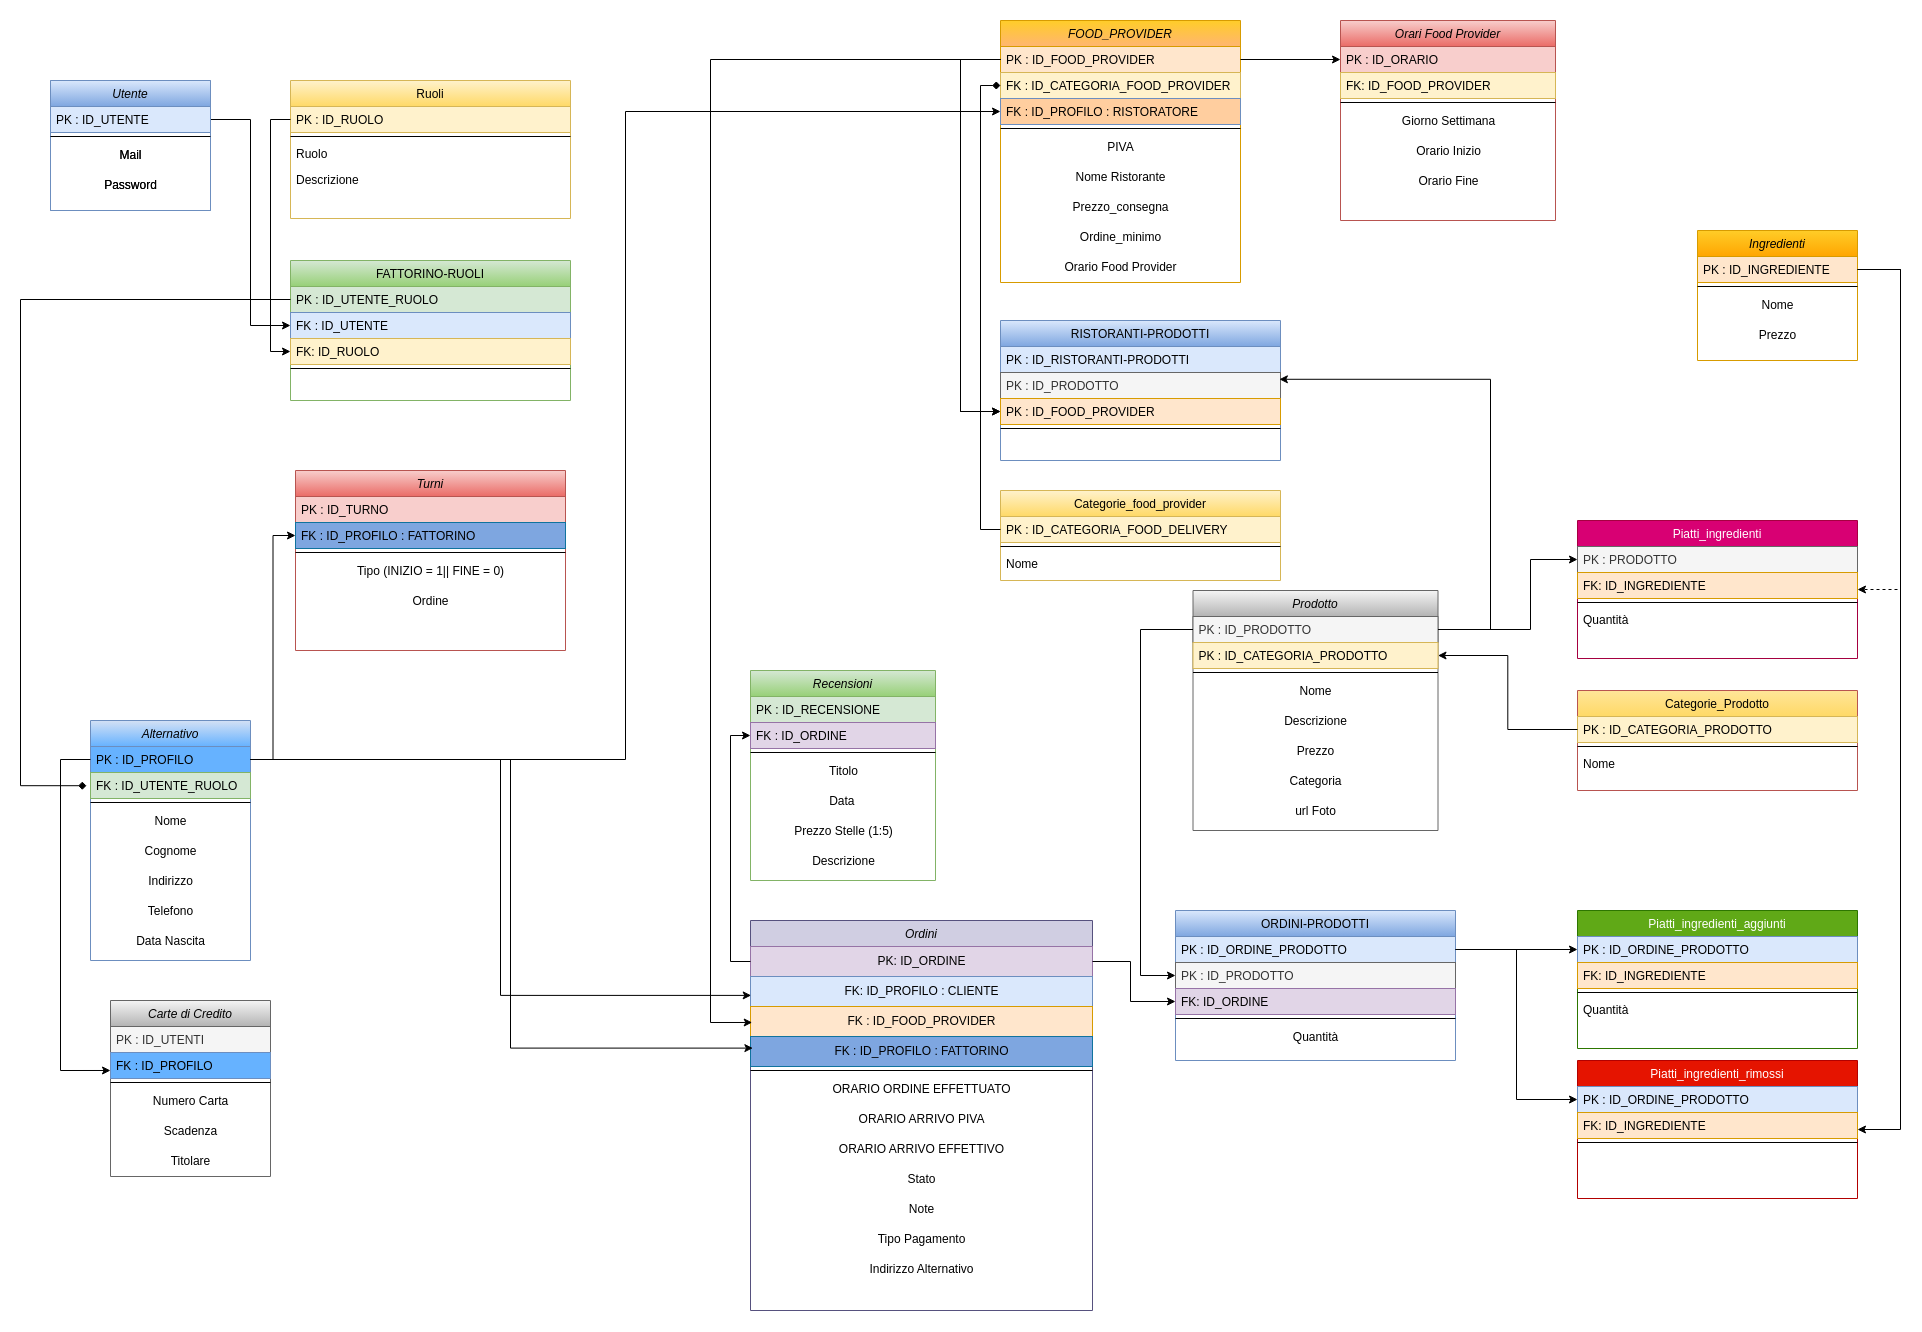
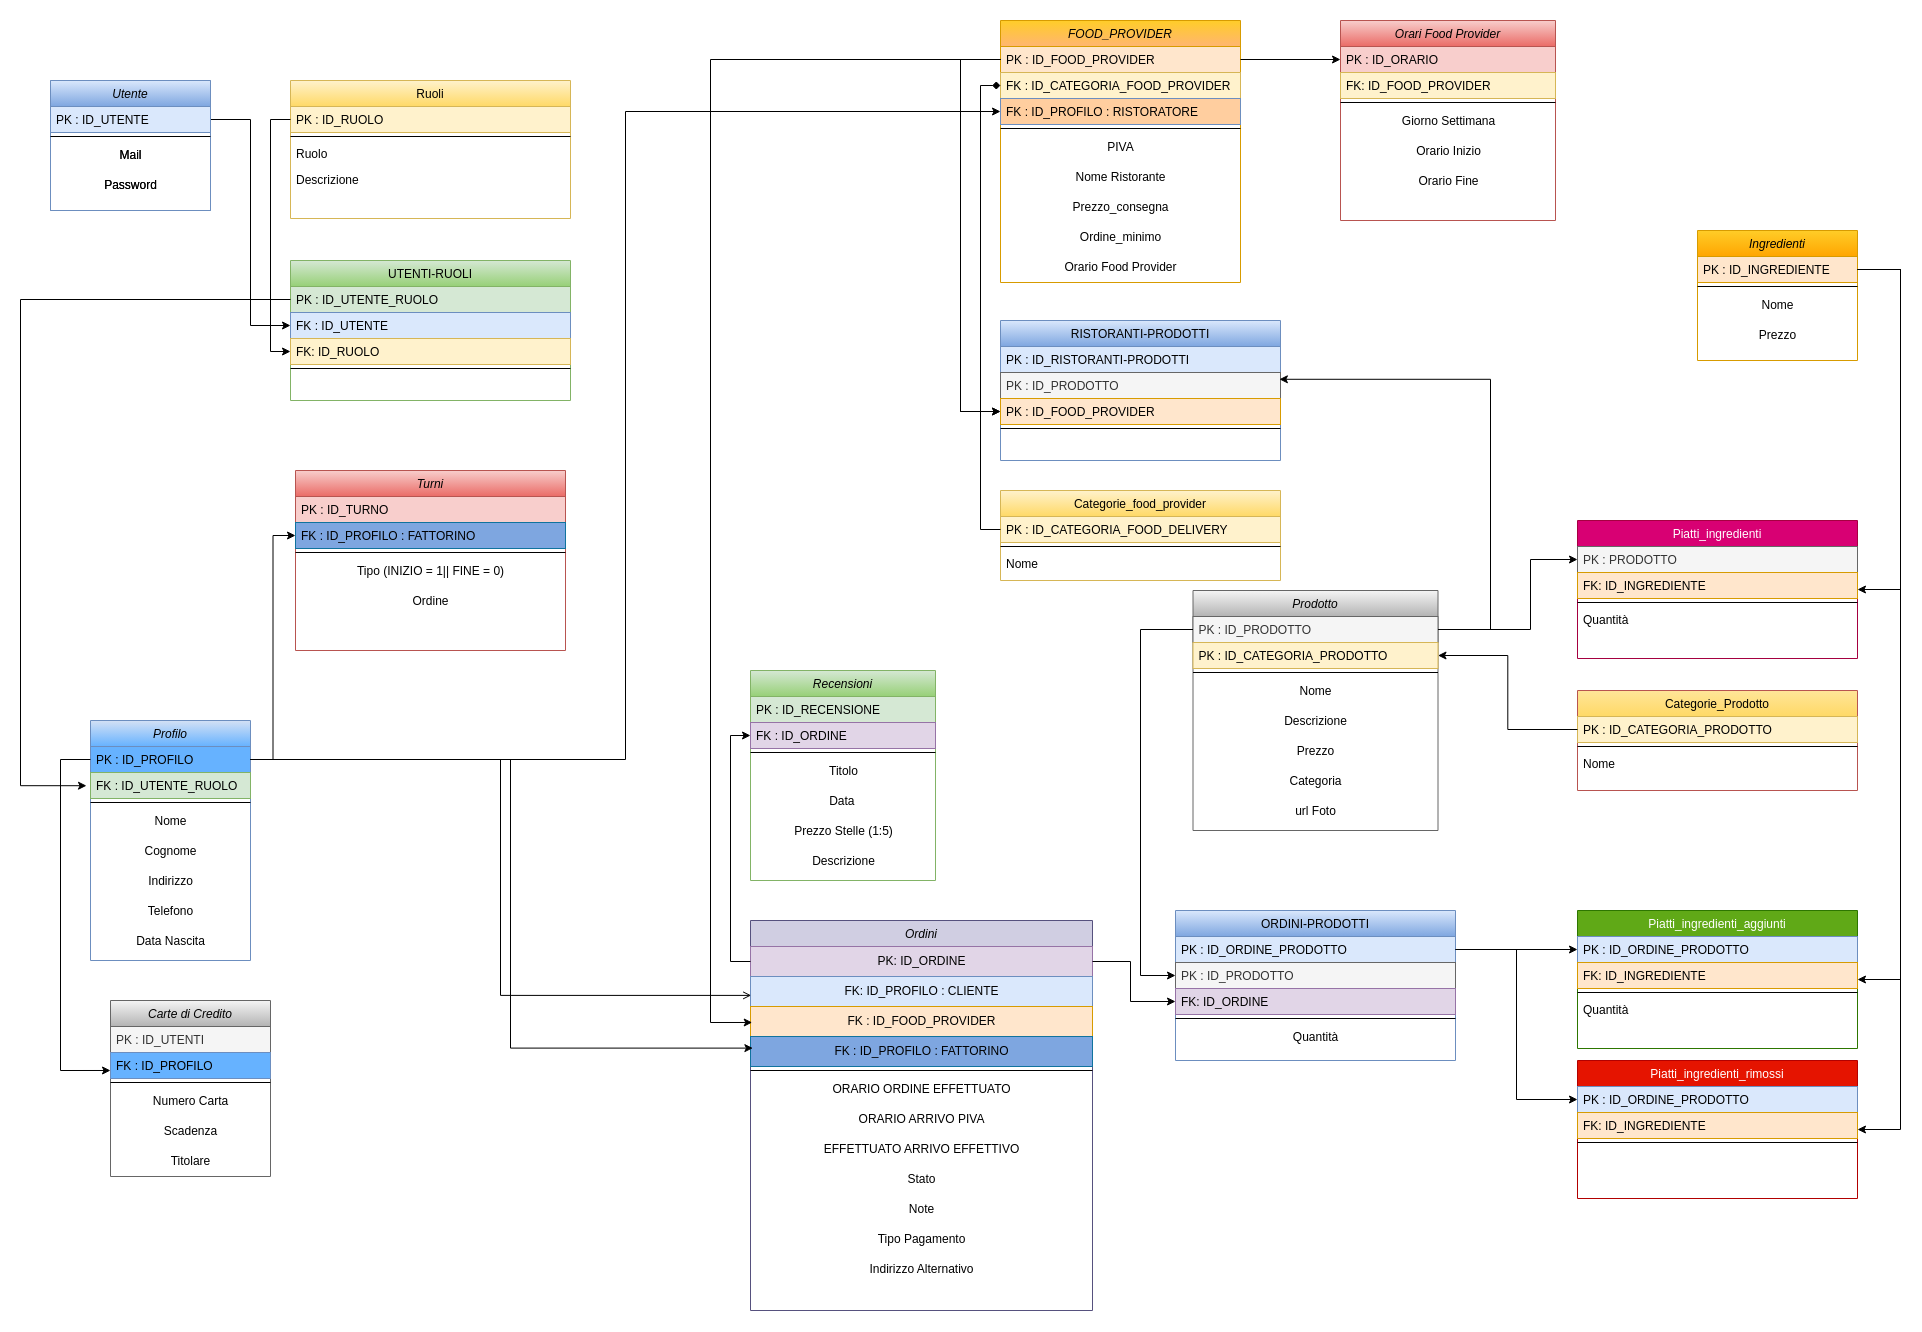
(430, 274) -> (430, 274)
(1882, 590) -> (1882, 590)
(170, 734) -> (170, 734)
(77, 786) -> (78, 786)
none -> (1881, 980)
(743, 995) -> (744, 995)
(922, 1150) -> (922, 1150)
